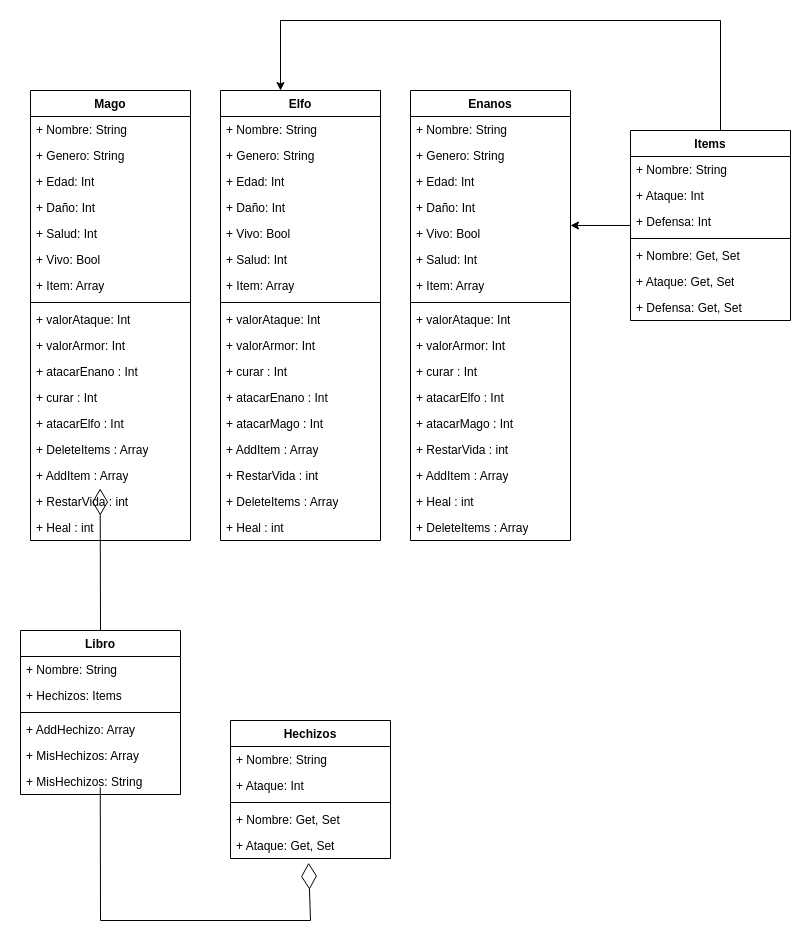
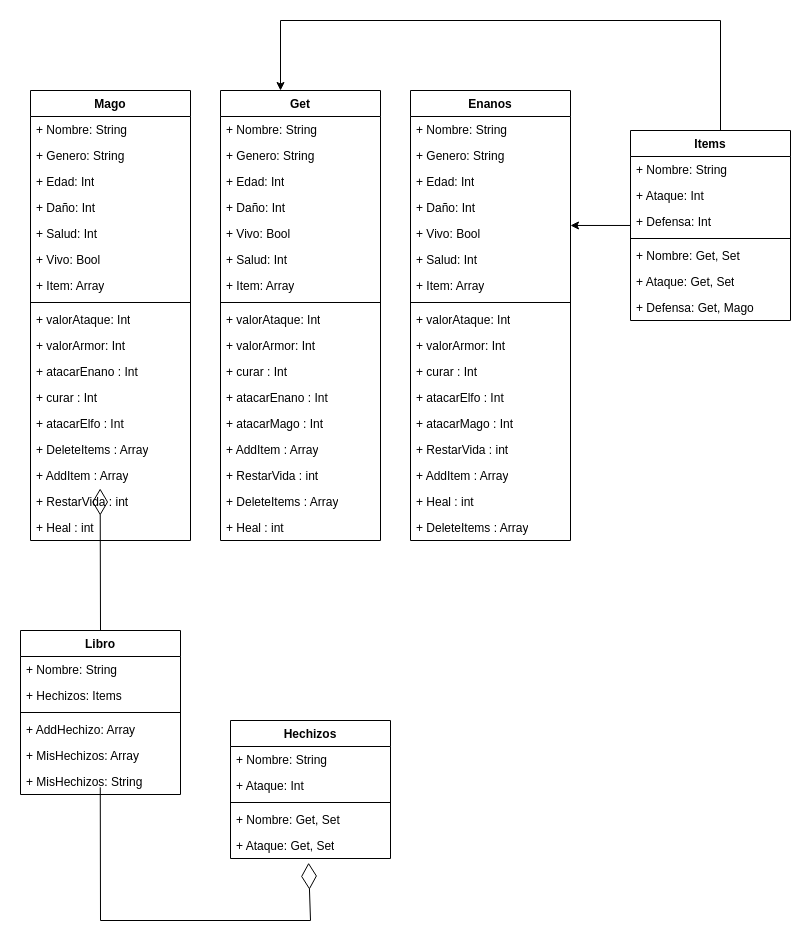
(301, 105) -> (301, 105)
(693, 309) -> (696, 309)
